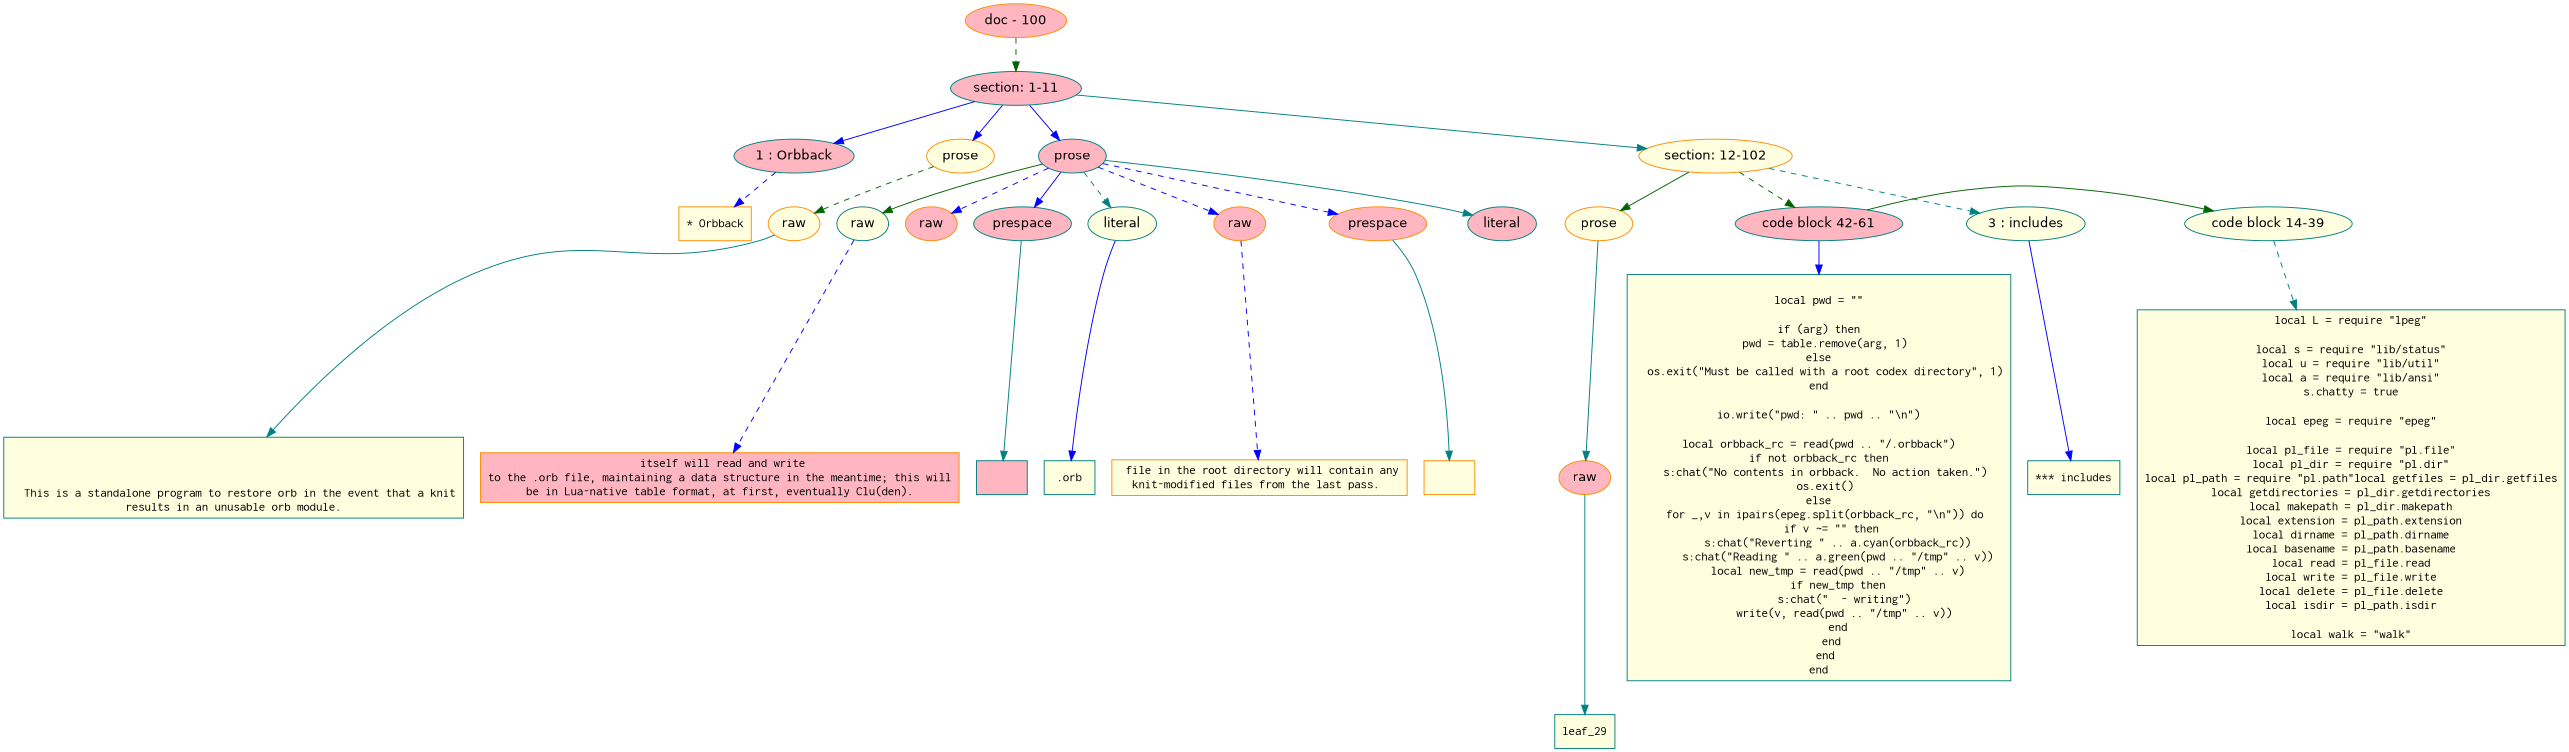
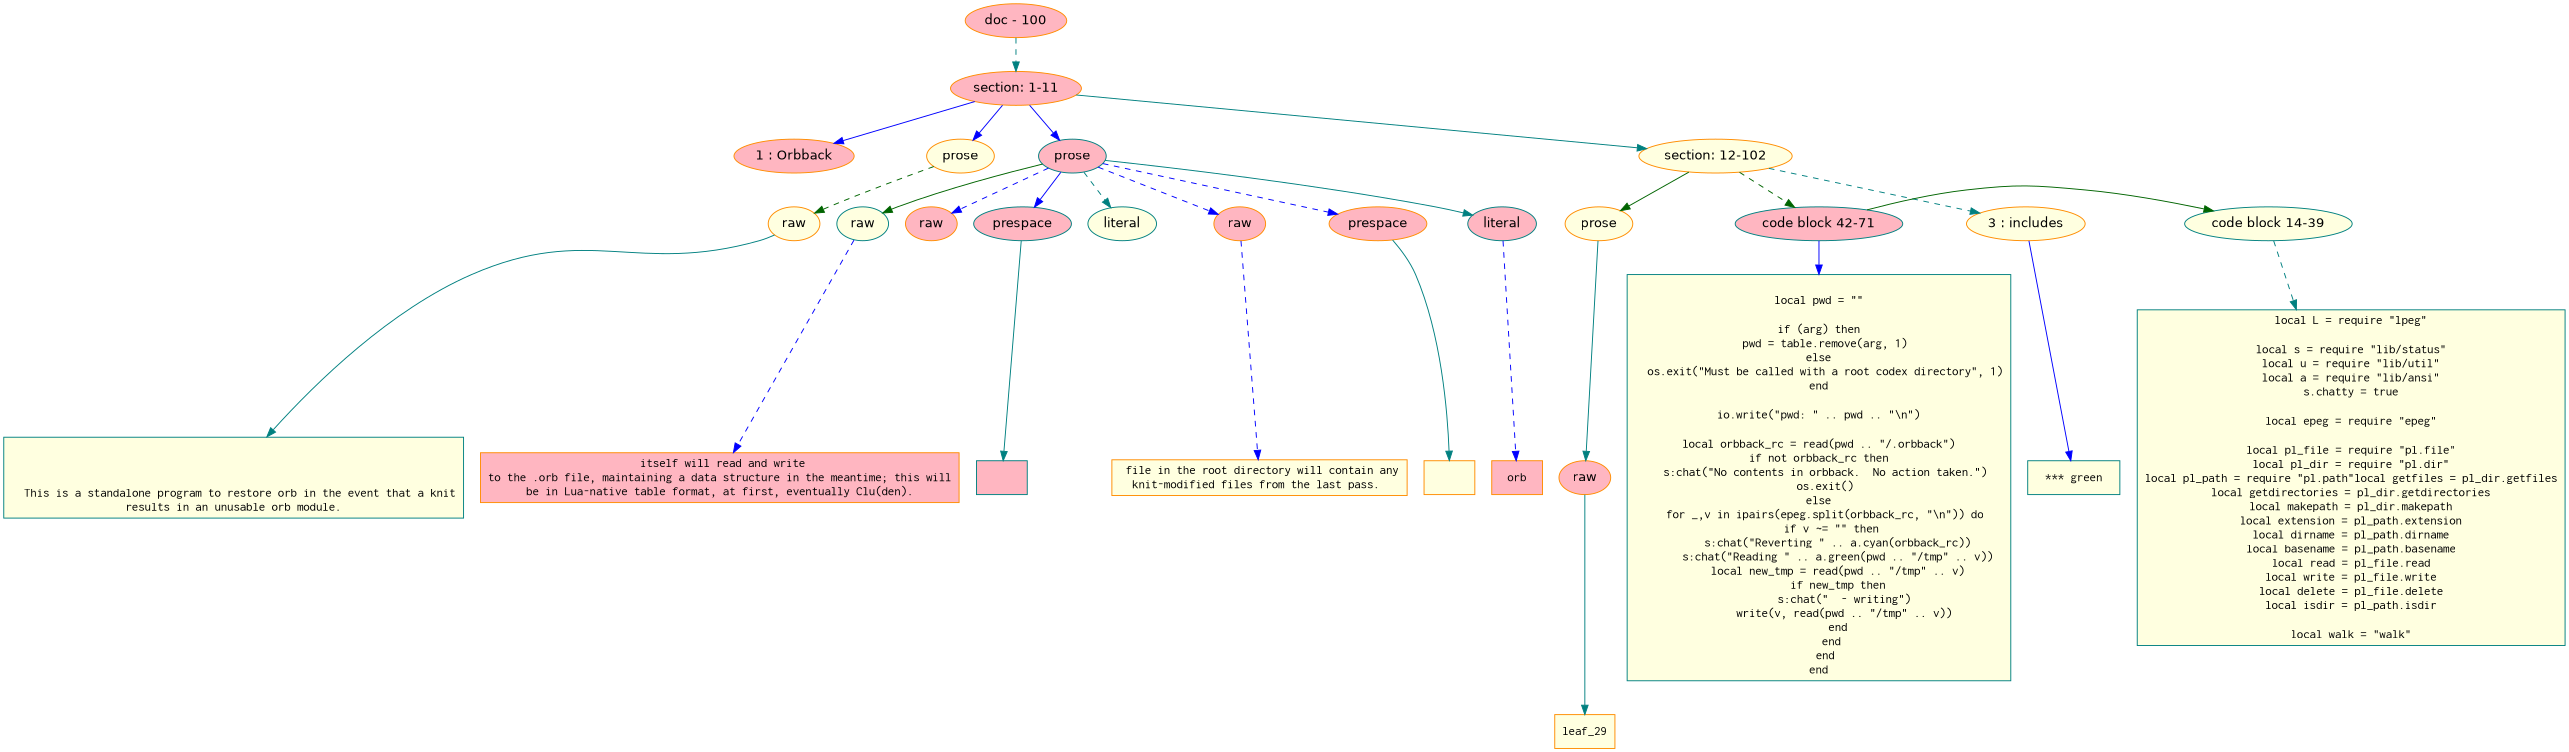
(1016, 50) -> (1016, 50)
(1016, 88) -> (1016, 88)
(794, 156) -> (794, 156)
(715, 224) -> none
(1819, 224) -> (1819, 224)
(2026, 224) -> (2026, 224)
(1070, 478) -> none
none -> (1517, 478)
(2074, 478) -> (2074, 478)
(1585, 732) -> (1585, 732)
